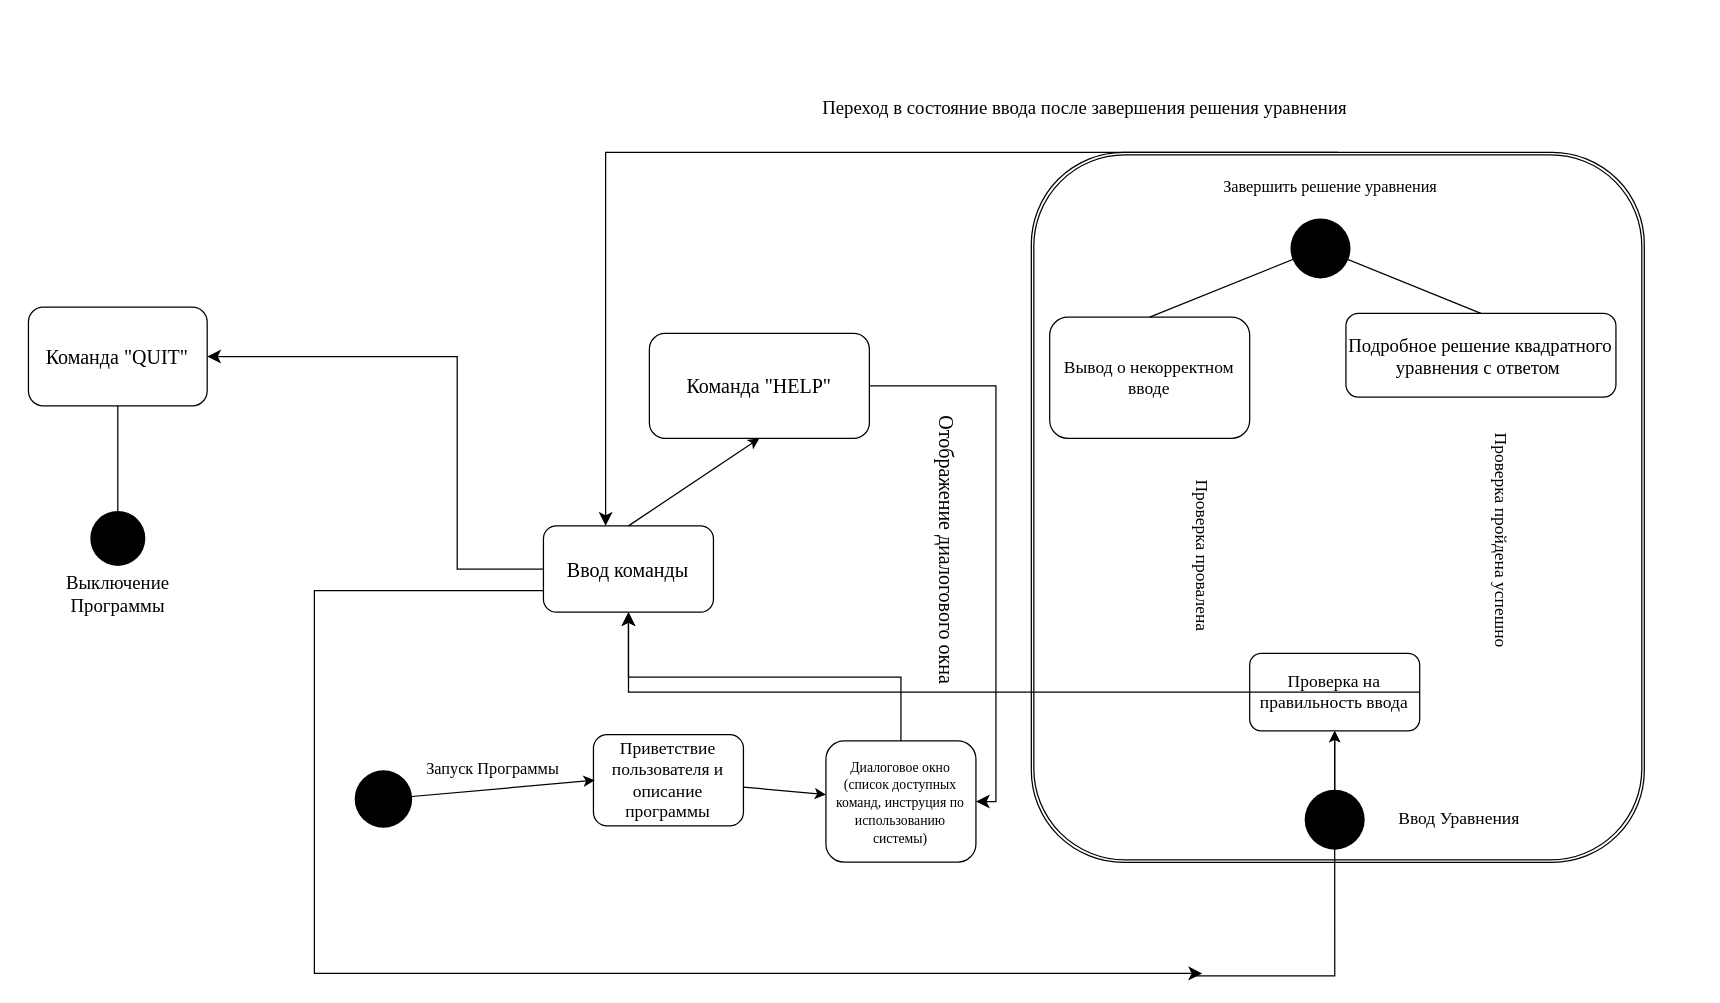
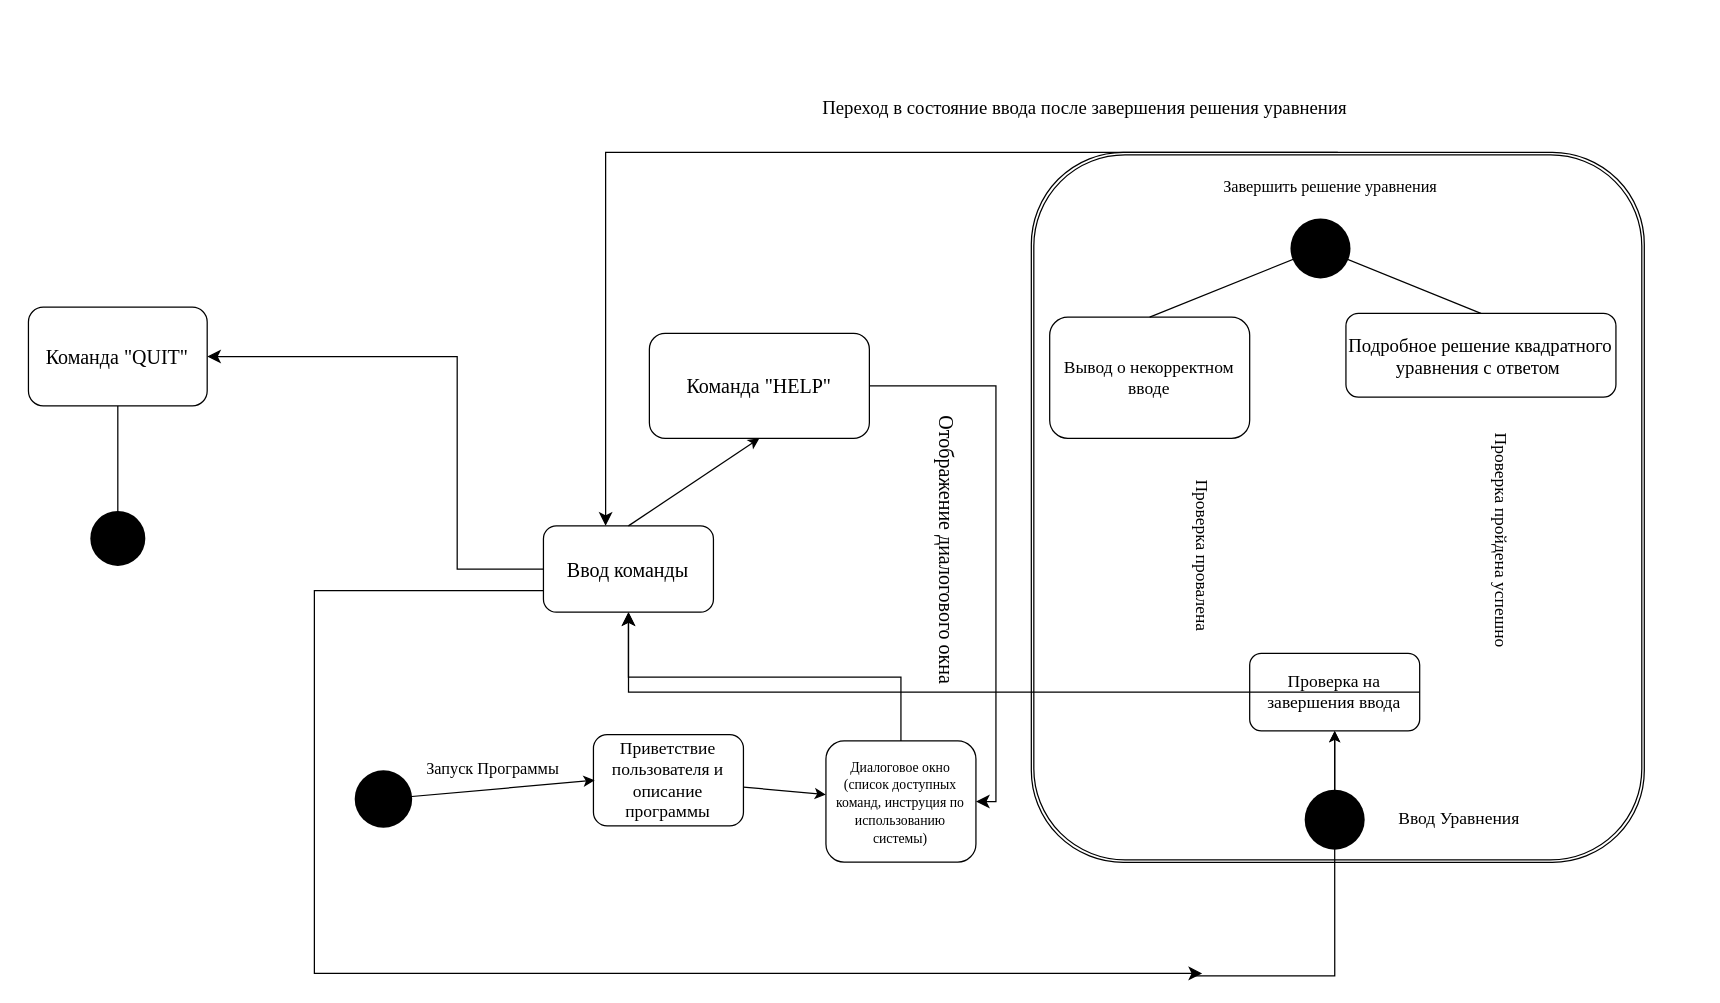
(118, 593) -> none
(1334, 692) -> (1334, 692)
